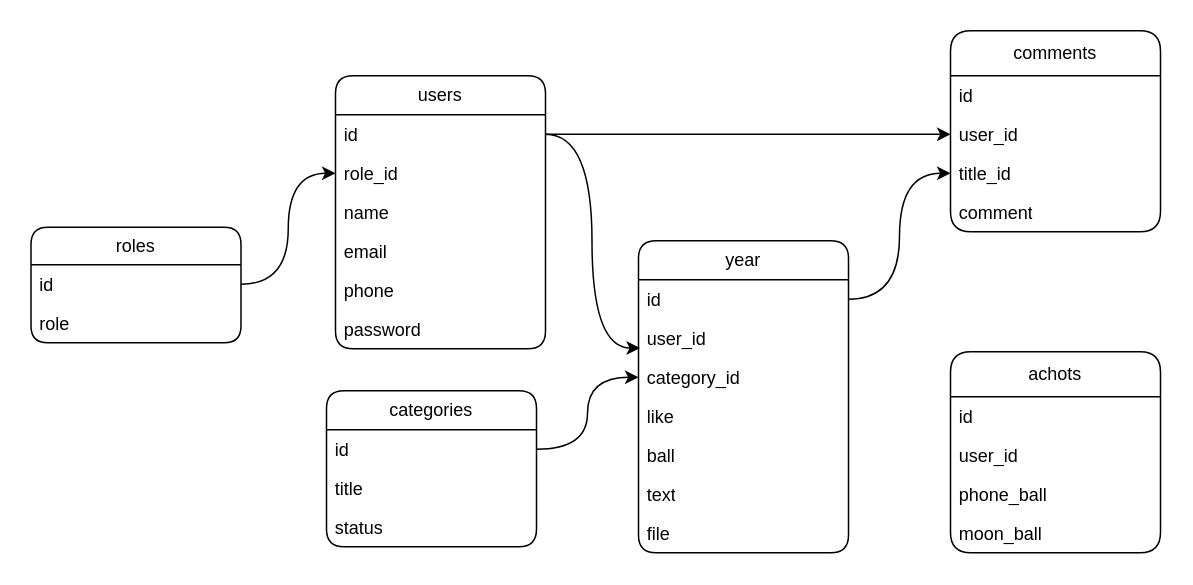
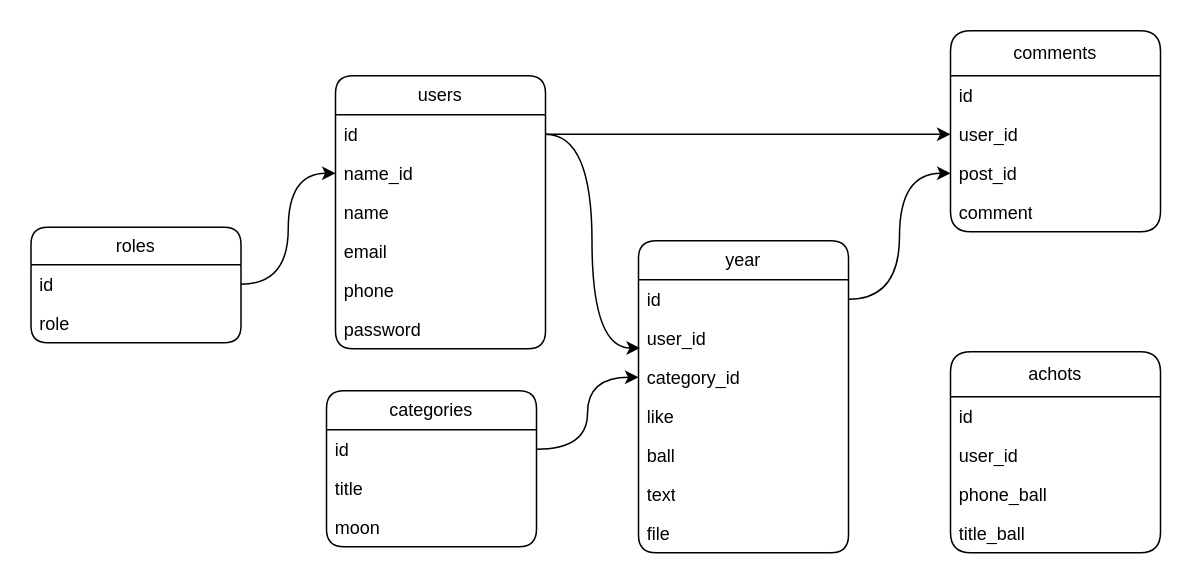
(375, 175) -> (377, 175)
(993, 175) -> (992, 175)
(365, 529) -> (355, 529)
(1000, 535) -> (1000, 535)
